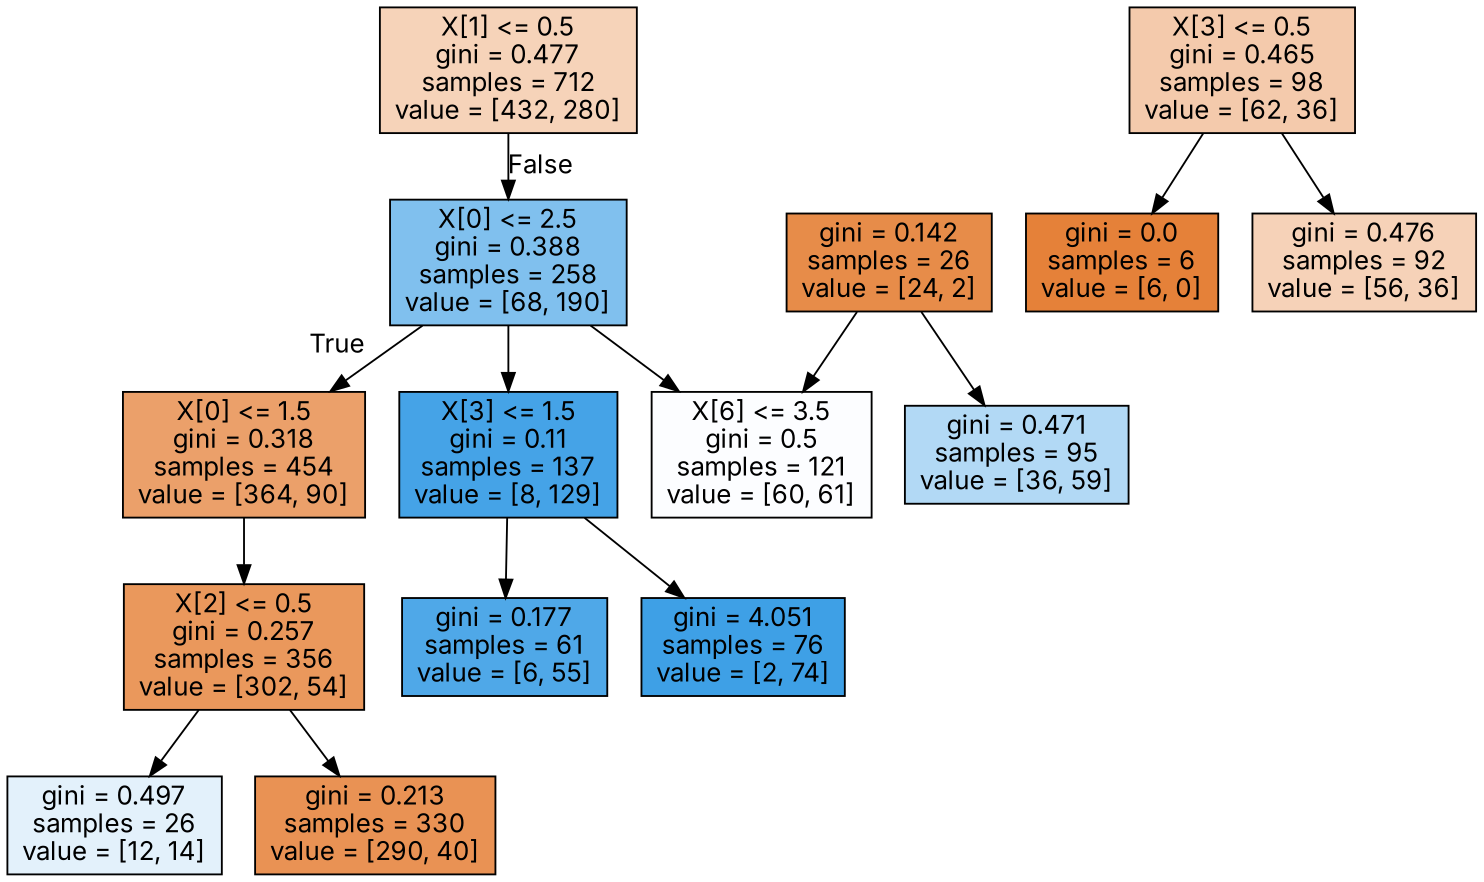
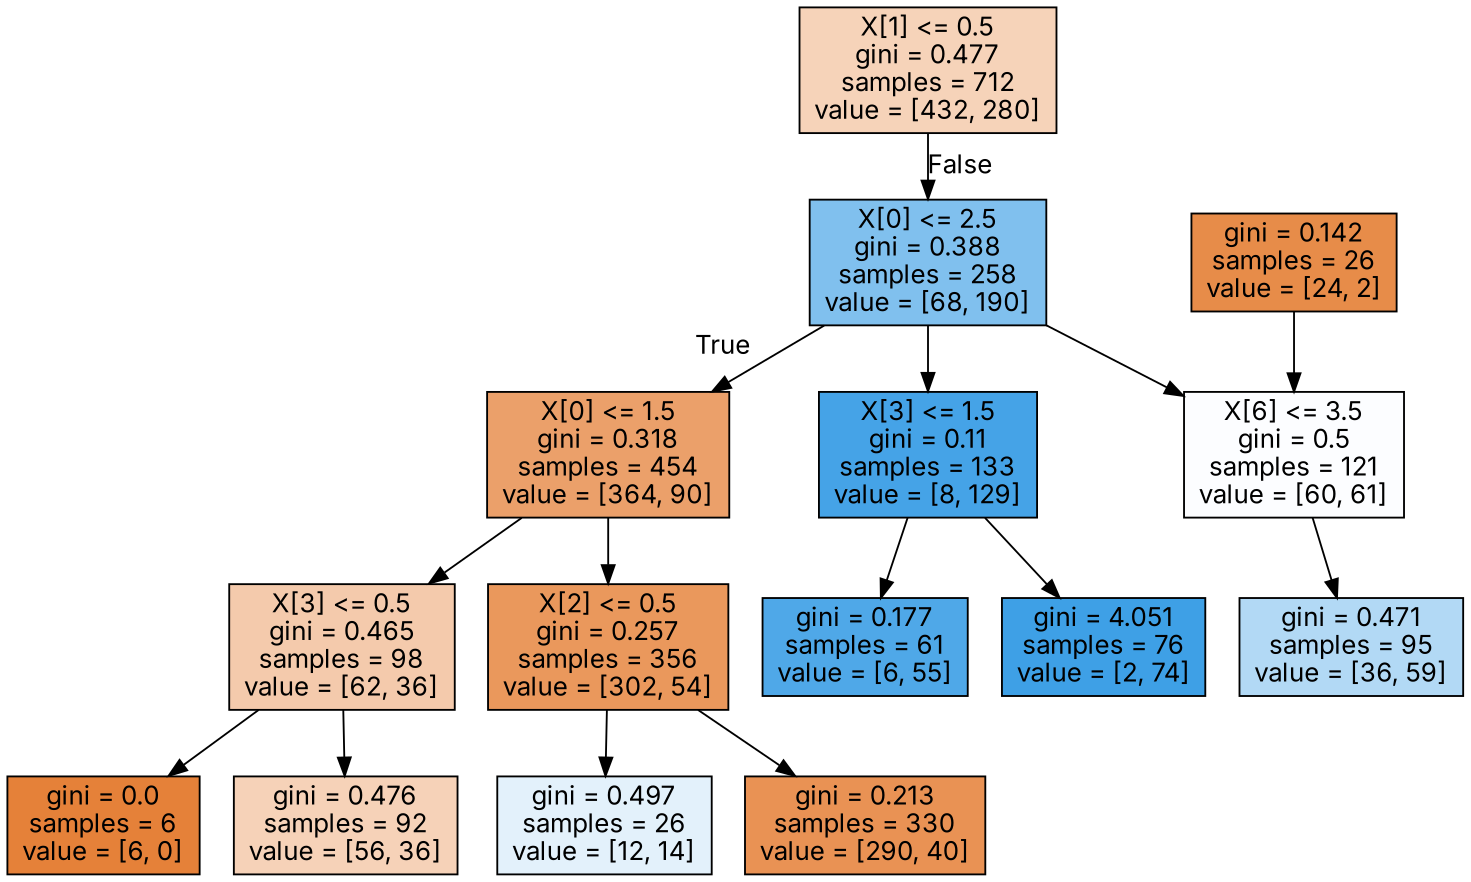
(948, 351) -> (1322, 549)
(508, 455) -> (928, 455)
none -> (483, 545)
